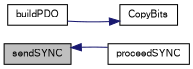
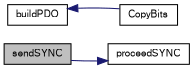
(88, 22) -> (99, 8)
(95, 47) -> (84, 61)
